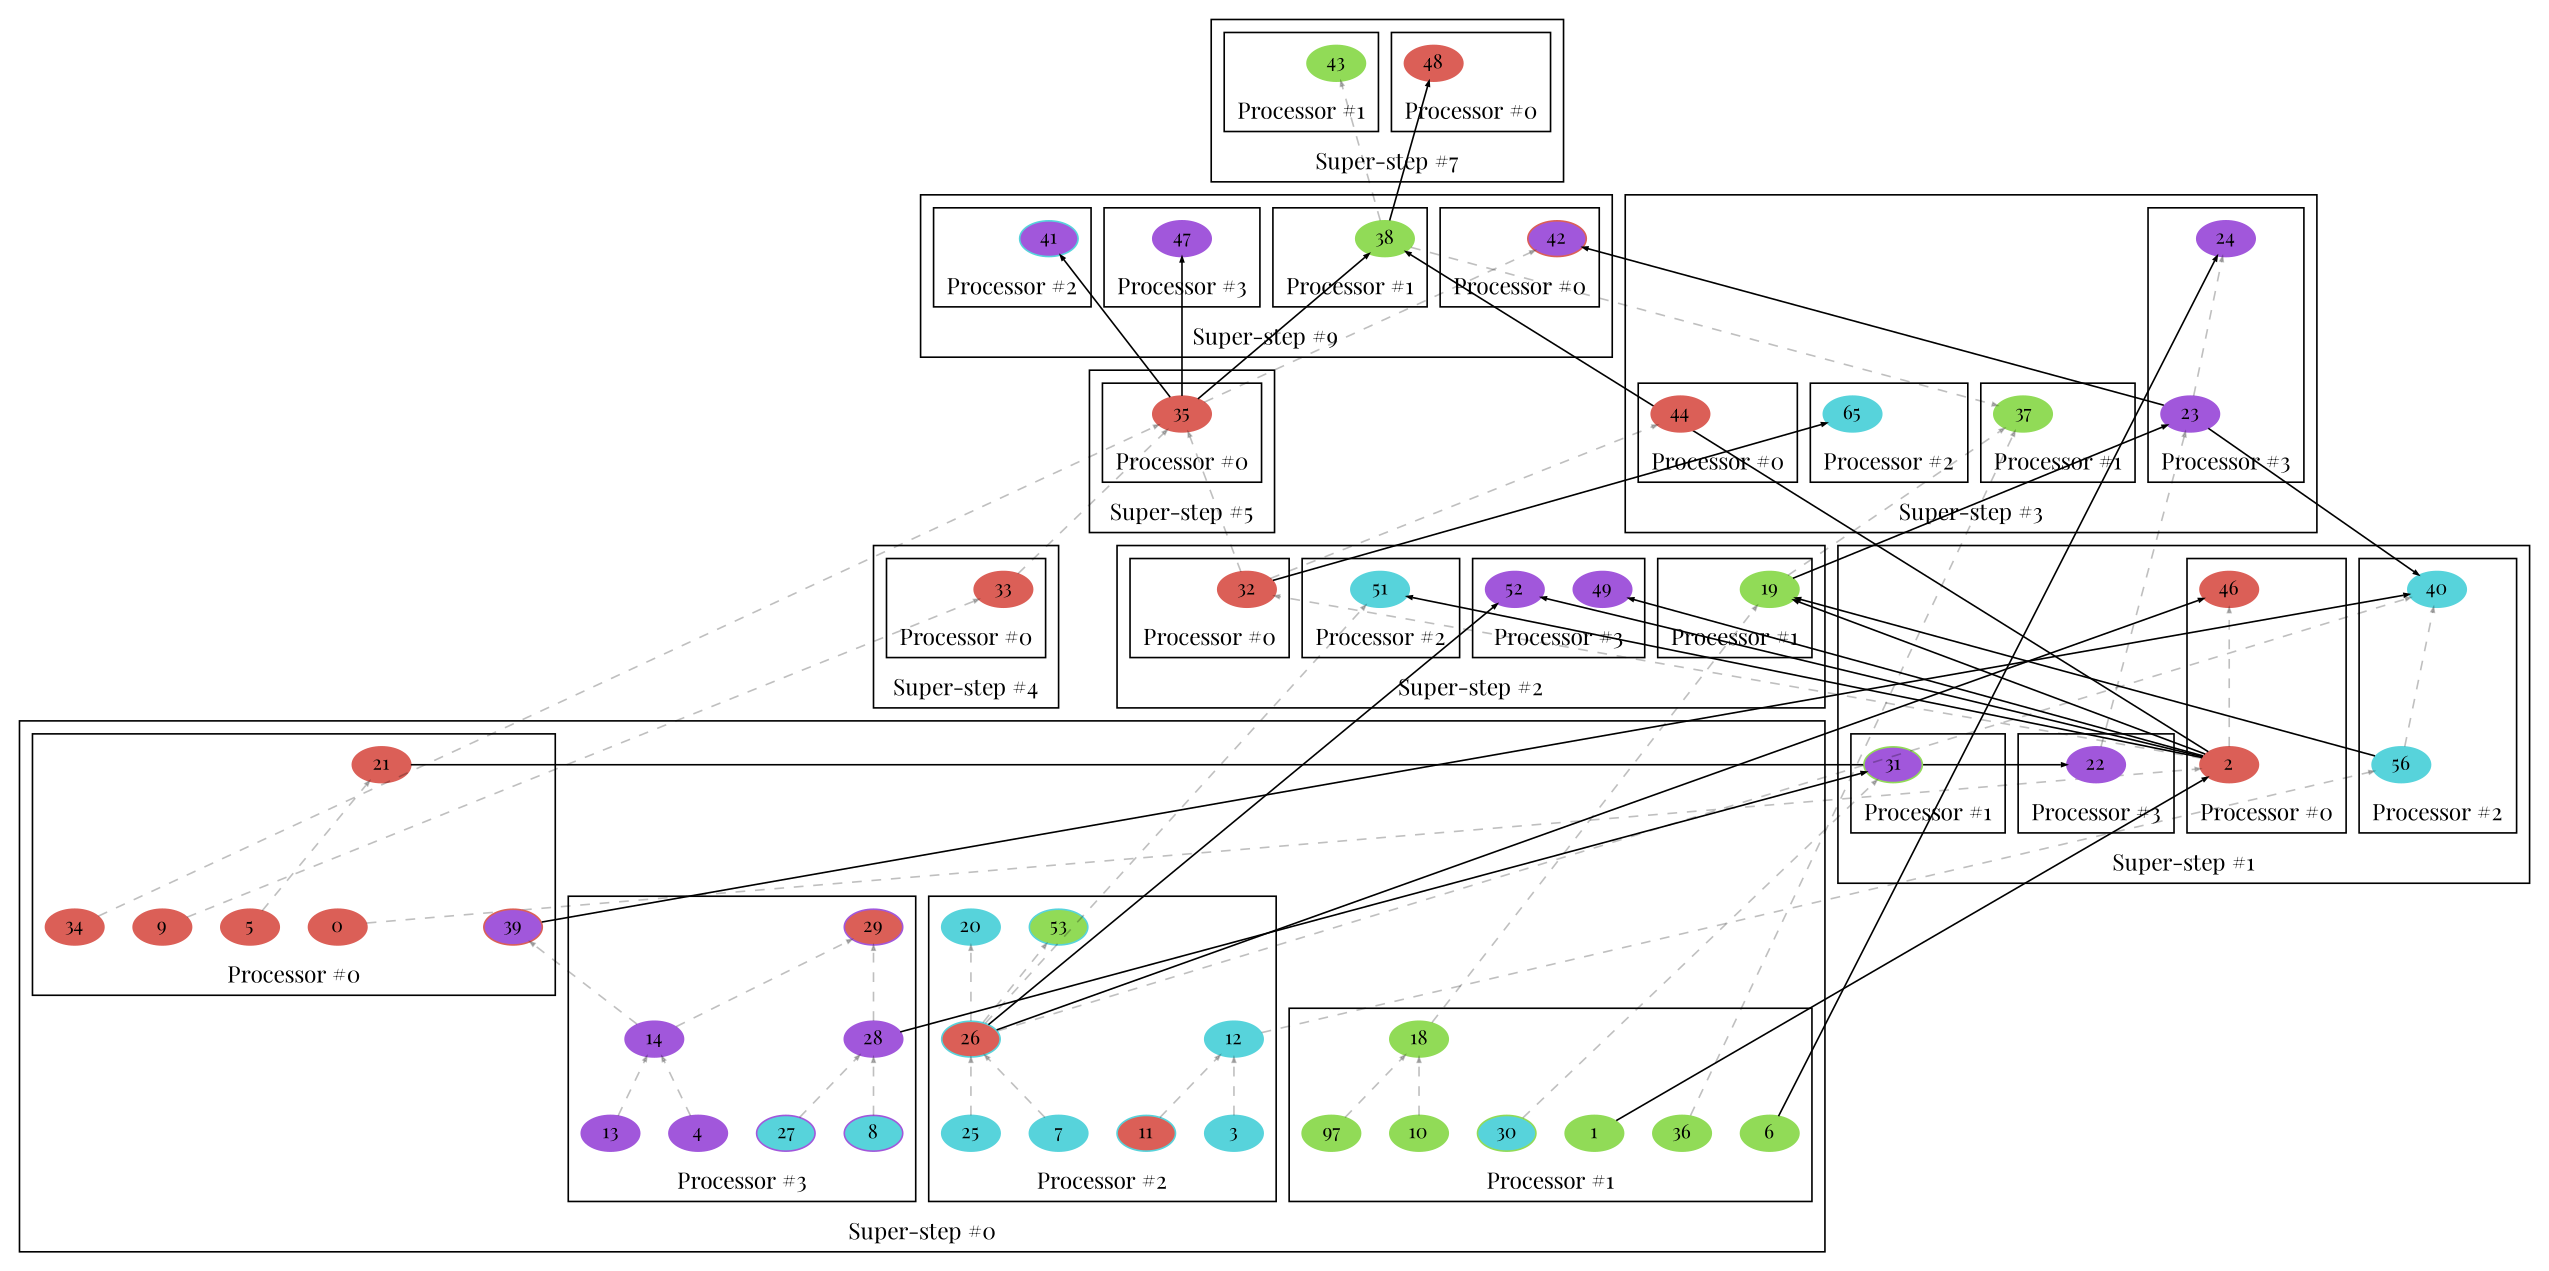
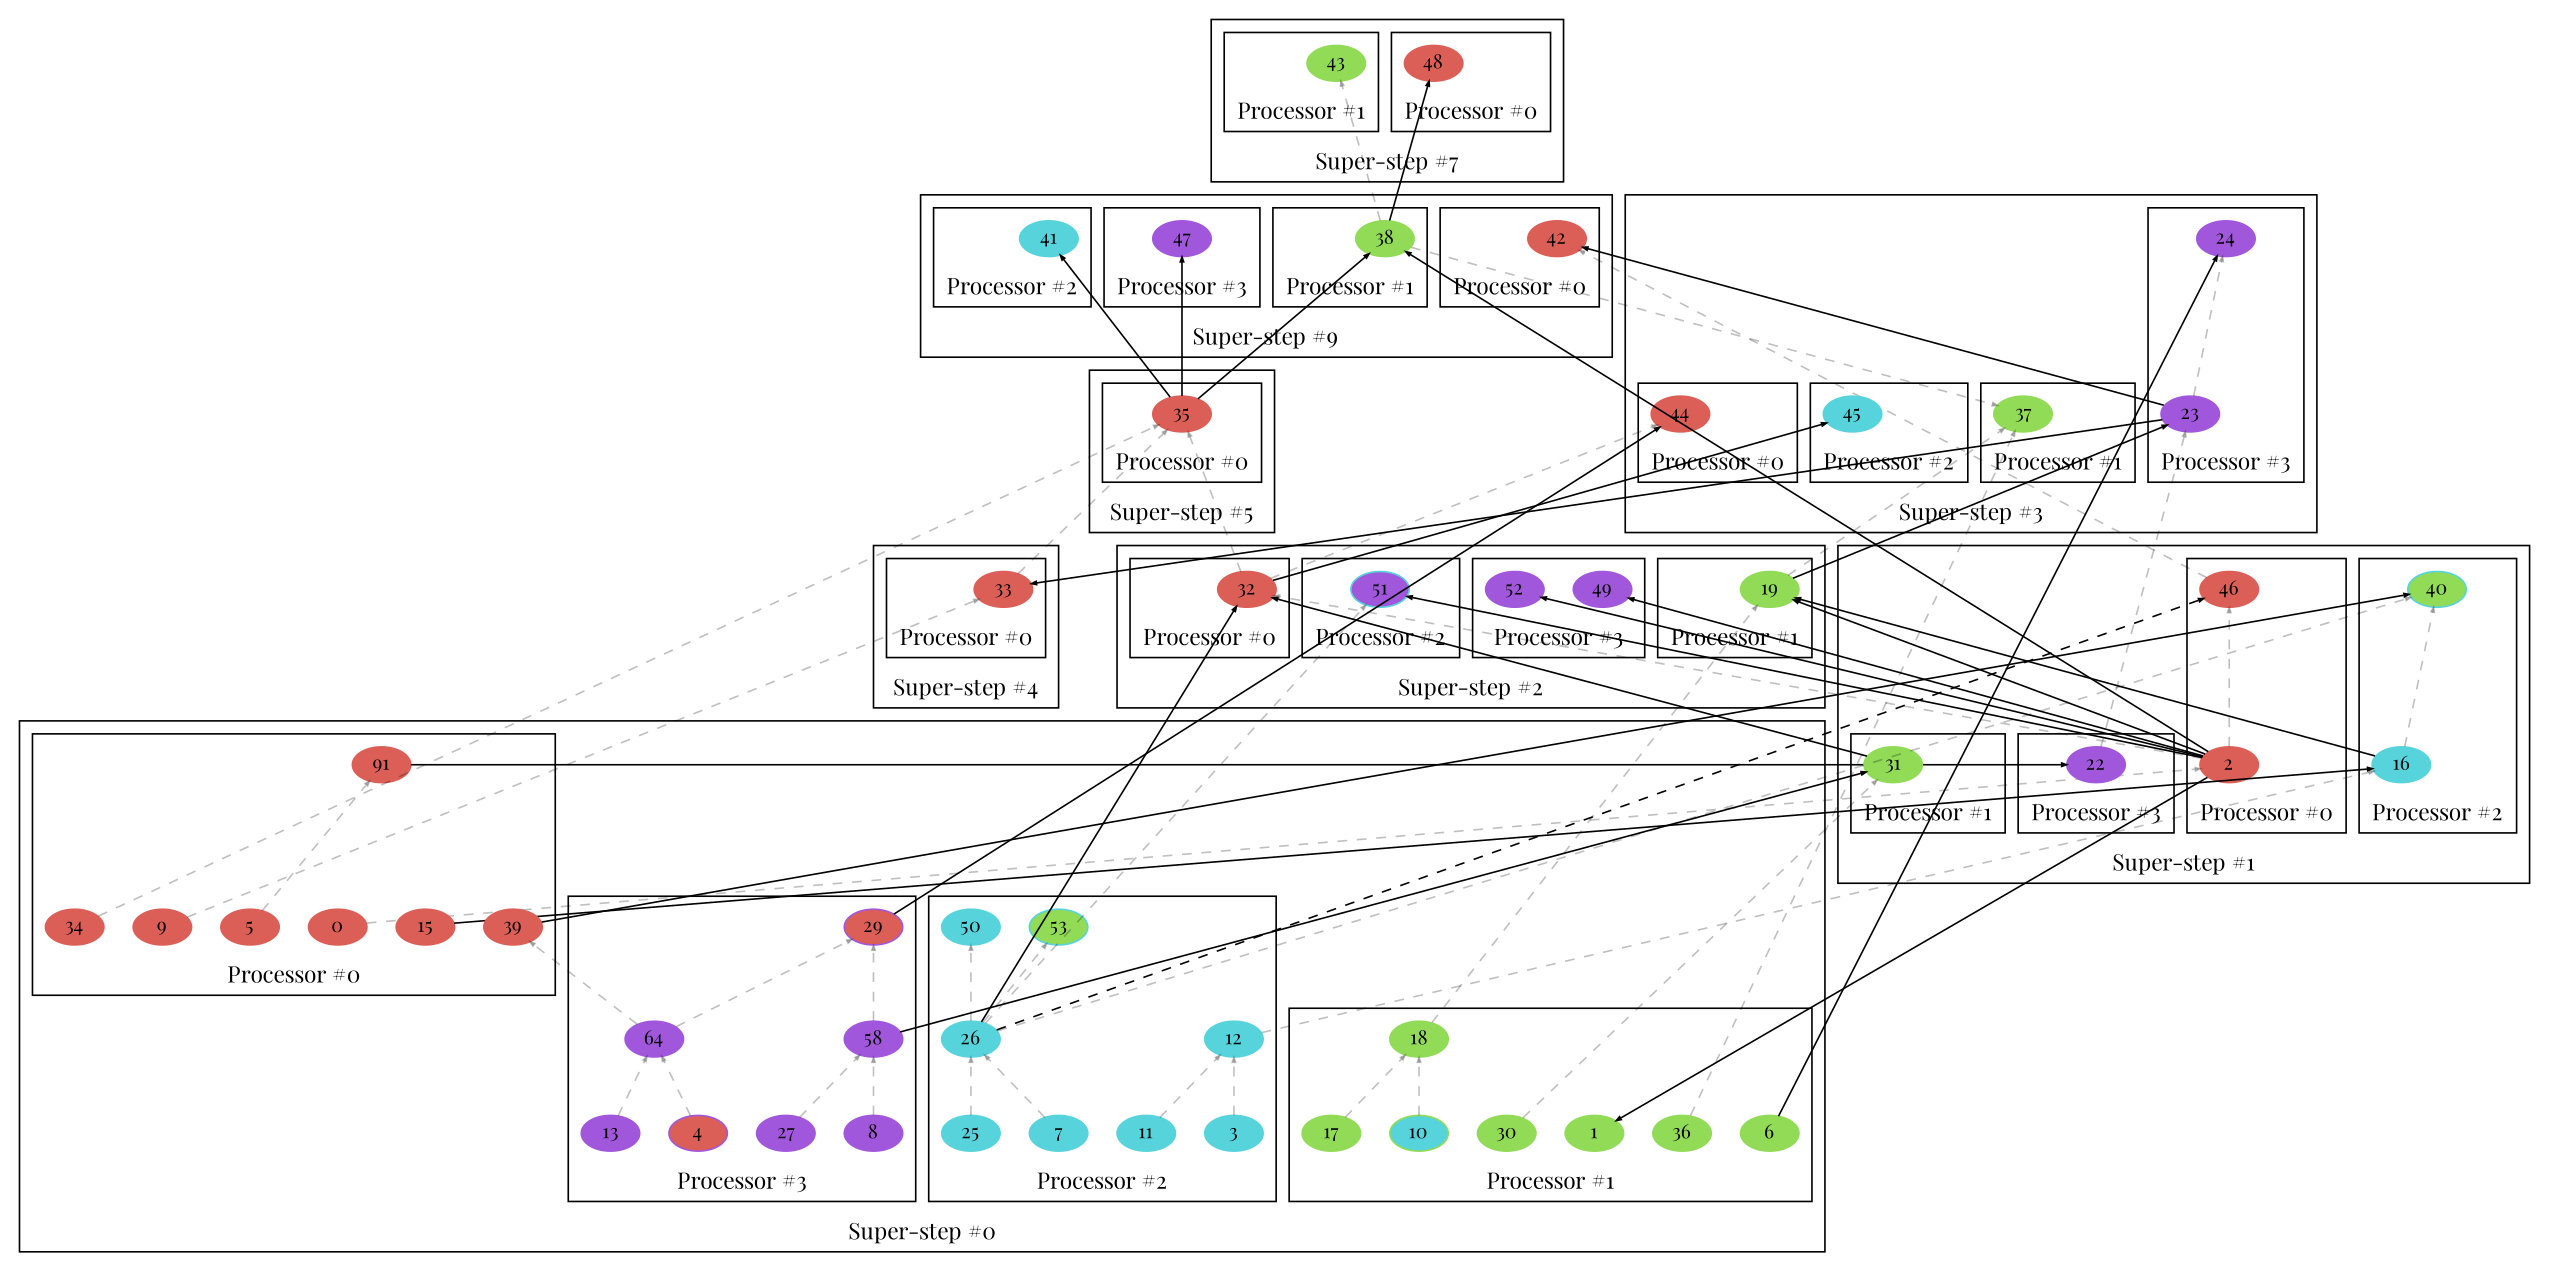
(1049, 239) -> (1049, 239)
(1557, 239) -> (1557, 239)
(1367, 327) -> (1895, 415)
(1853, 414) -> (1853, 414)
(2306, 496) -> (1599, 501)
(1380, 589) -> (1380, 589)
(2437, 589) -> (2437, 589)
none -> (1275, 672)
none -> (1572, 678)
(382, 765) -> (382, 765)
(1893, 765) -> (1893, 765)
(2401, 765) -> (2401, 765)
(1628, 804) -> (1628, 804)
(1241, 816) -> (1114, 806)
none -> (425, 927)
(513, 927) -> (513, 927)
(971, 927) -> (971, 927)
(1909, 950) -> (1914, 948)
(654, 1039) -> (654, 1039)
(874, 1039) -> (874, 1039)
(971, 1039) -> (971, 1039)
(698, 1133) -> (698, 1133)
(786, 1133) -> (786, 1133)
(874, 1133) -> (874, 1133)
(1146, 1133) -> (1146, 1133)
(1331, 1133) -> (1331, 1133)
(1419, 1133) -> (1419, 1133)
(1507, 1133) -> (1507, 1133)
